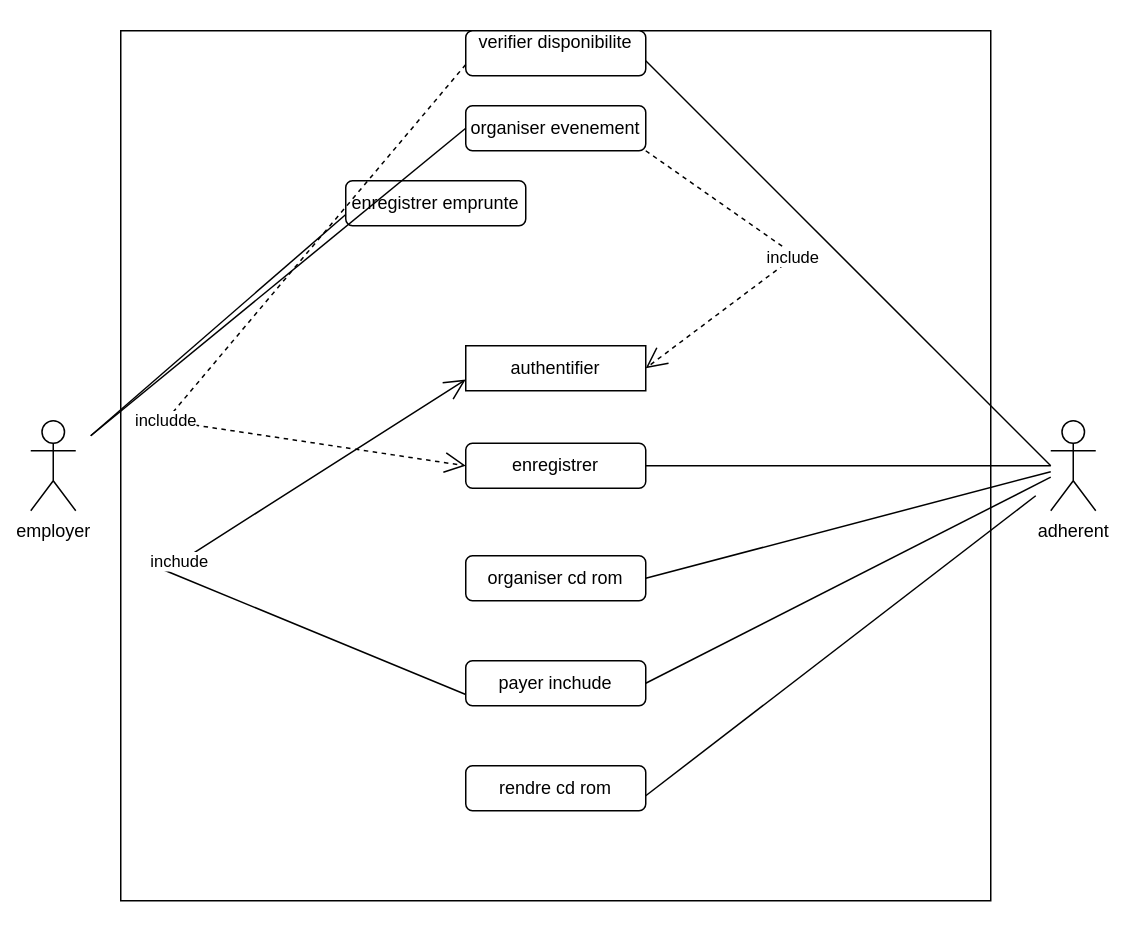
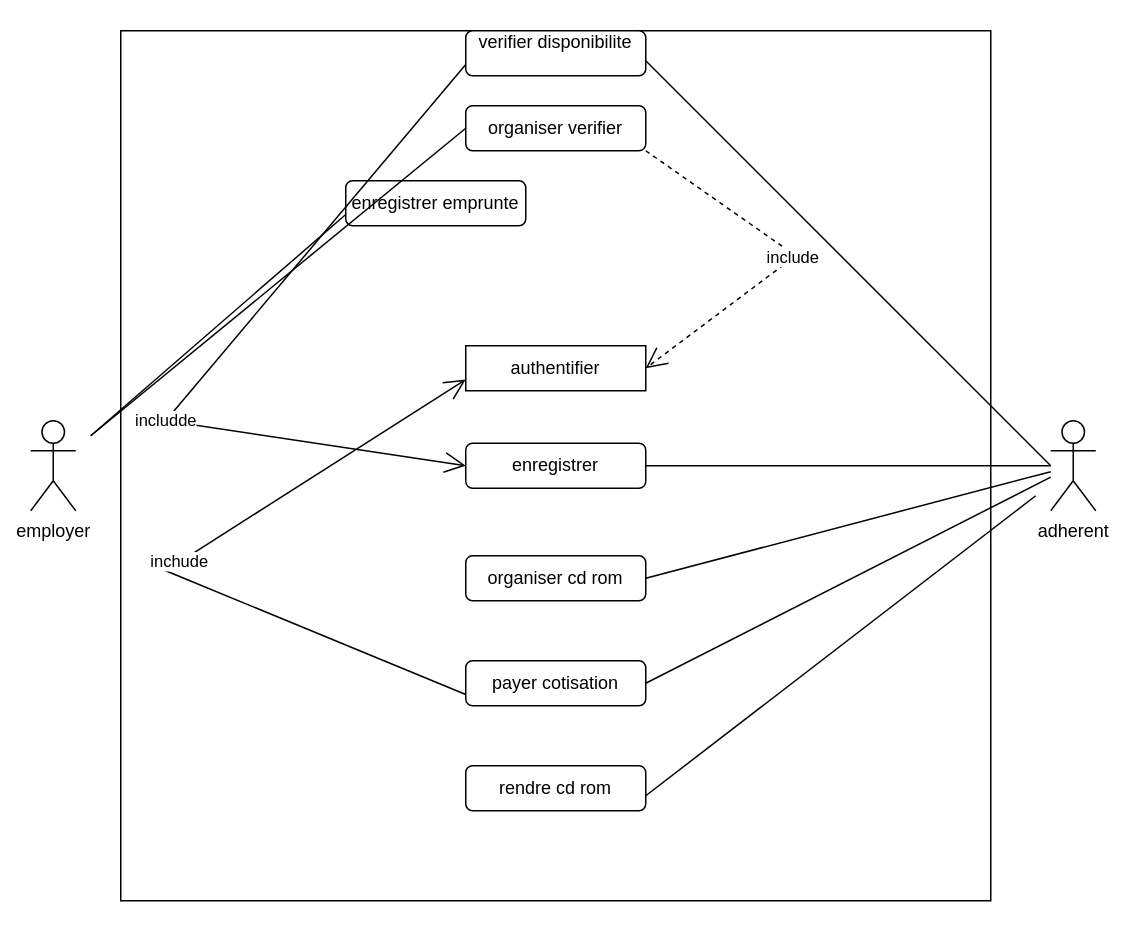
(556, 128) -> (556, 128)
(329, 445) -> (329, 445)
(556, 683) -> (556, 683)
